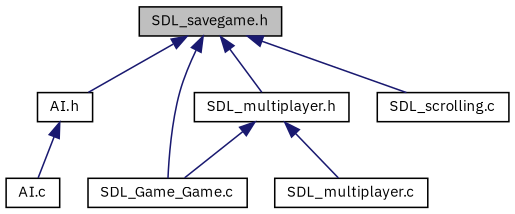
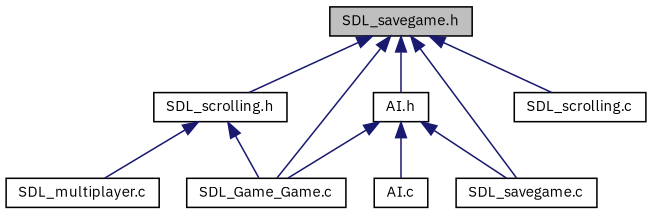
(272, 107) -> (220, 107)
none -> (327, 154)
none -> (527, 193)
